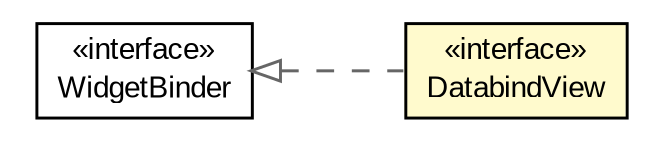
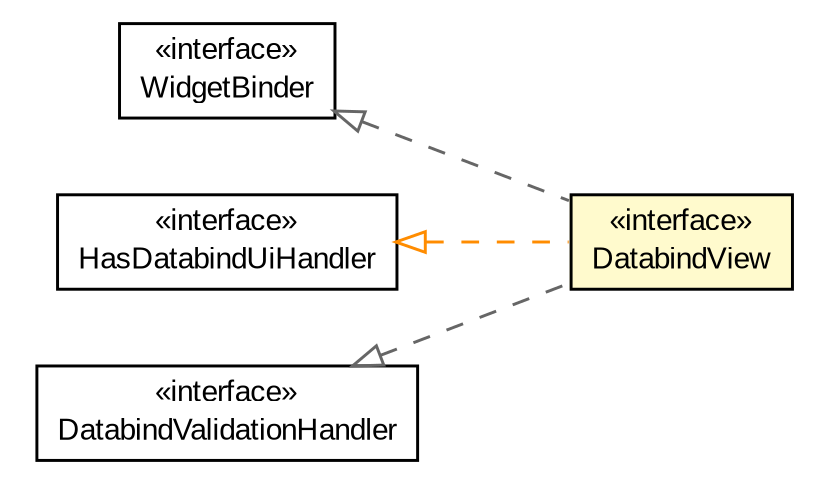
none -> (226, 242)
none -> (226, 413)
